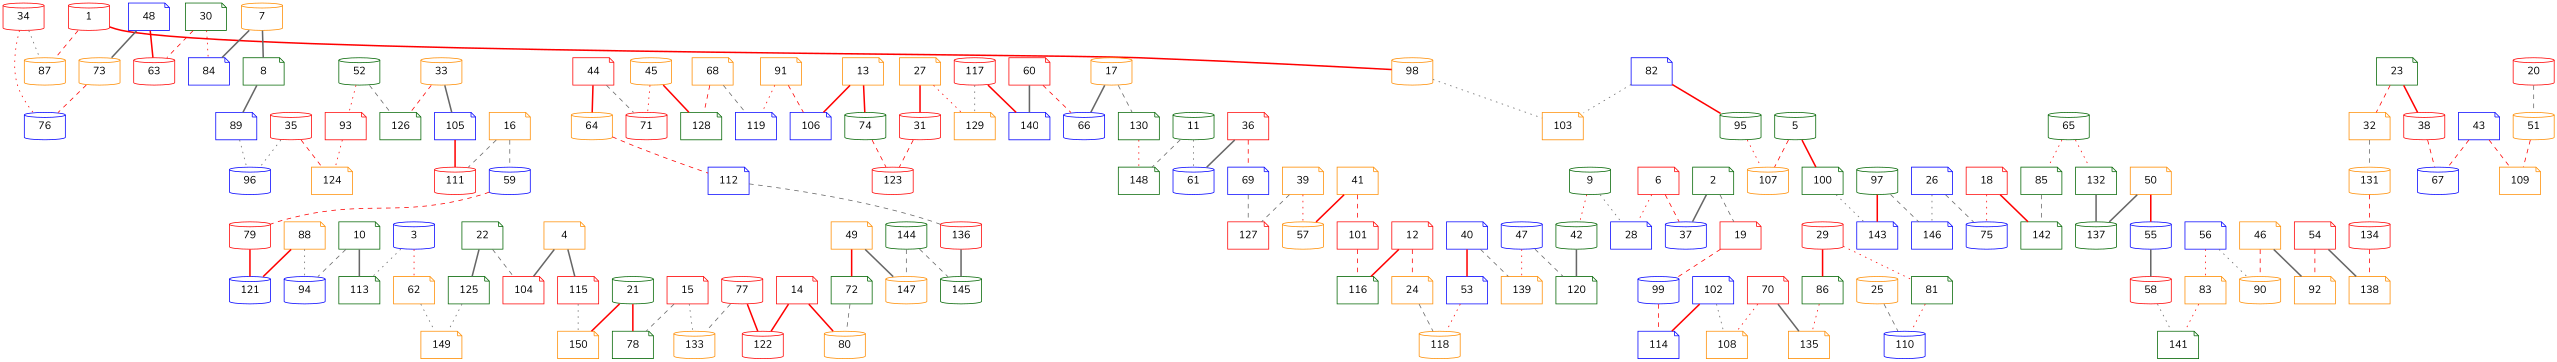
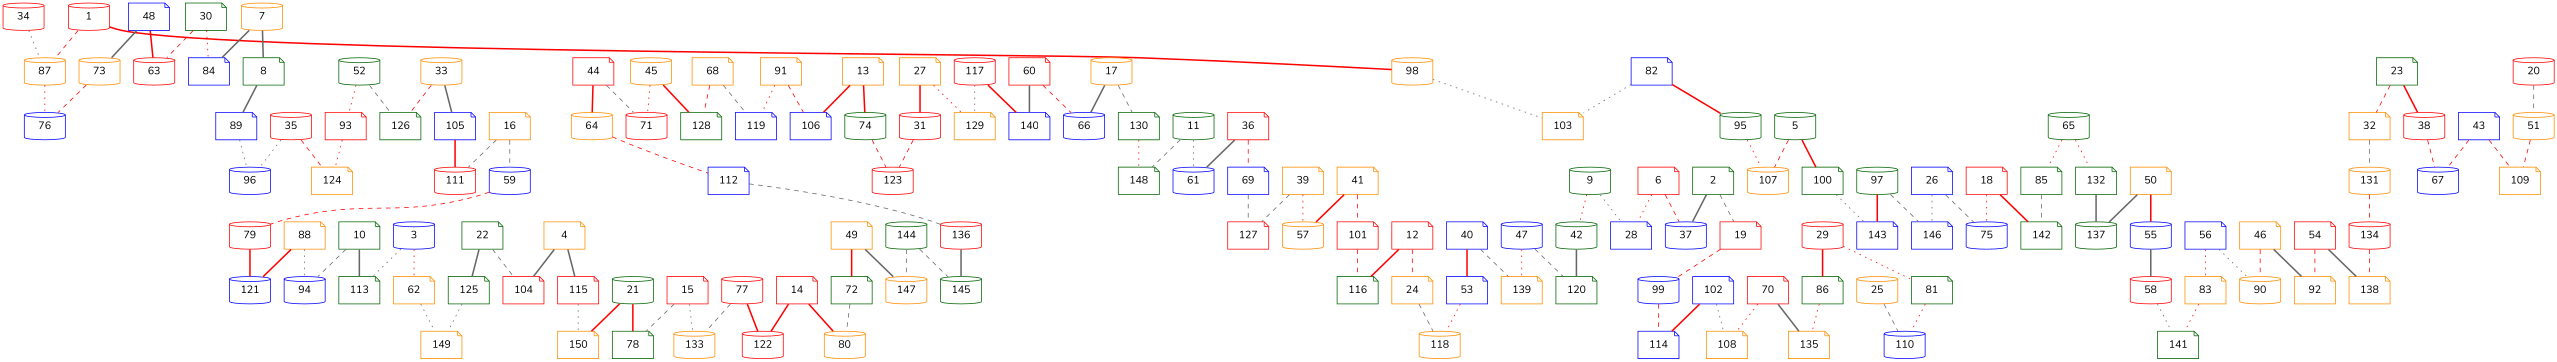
(15, 73) -> (45, 99)
